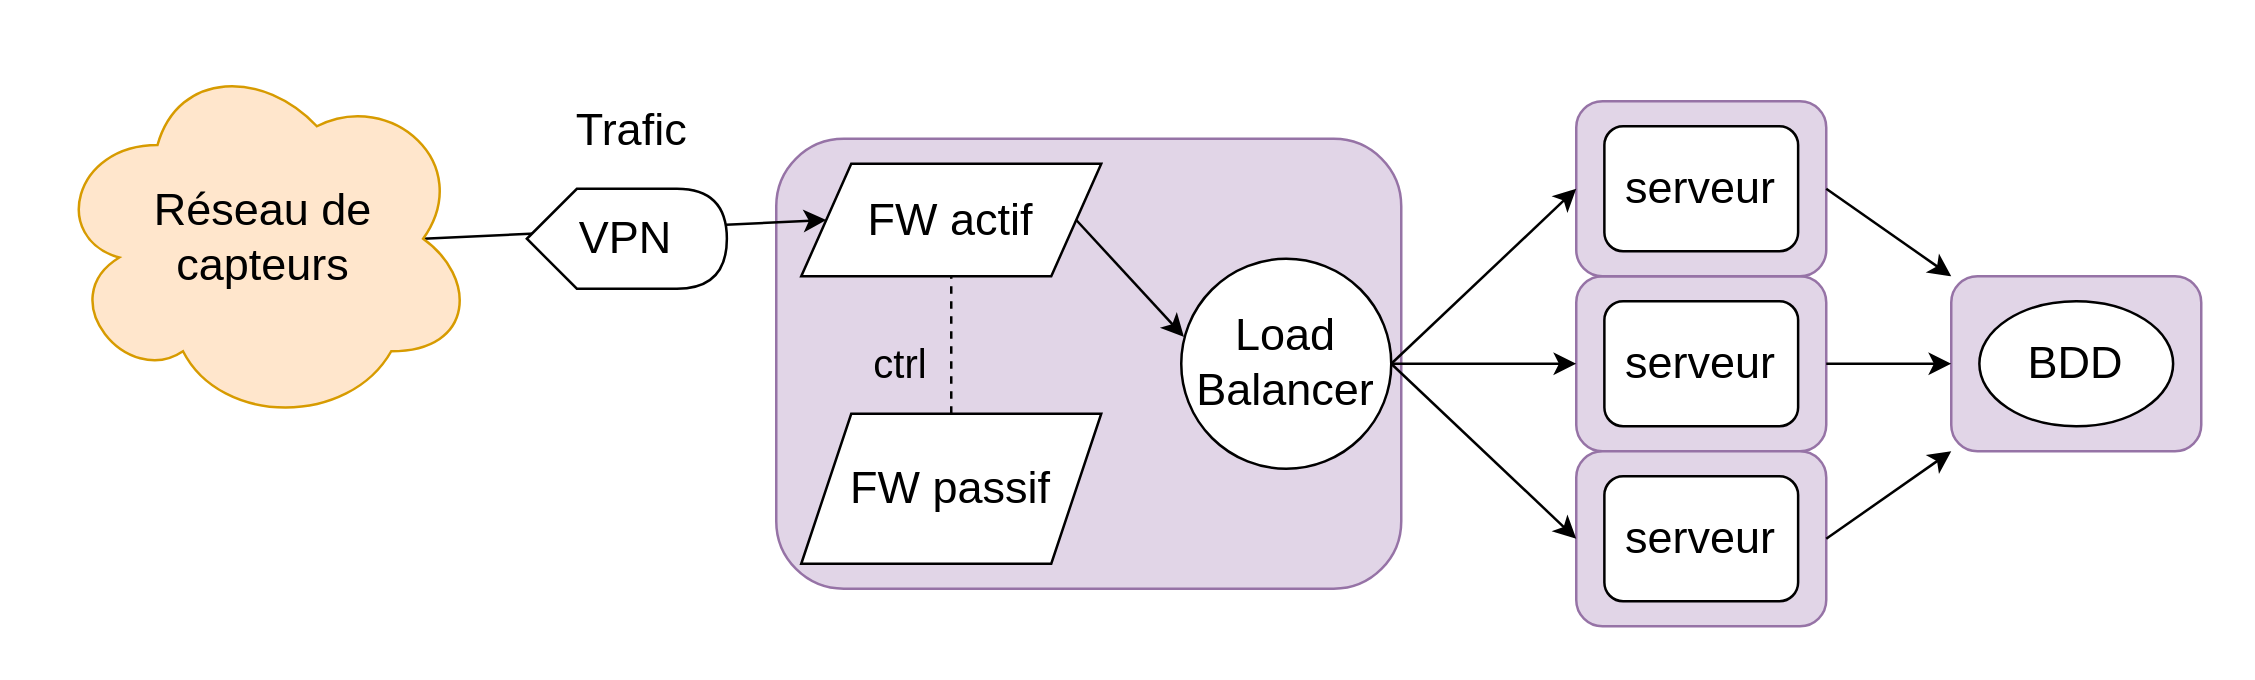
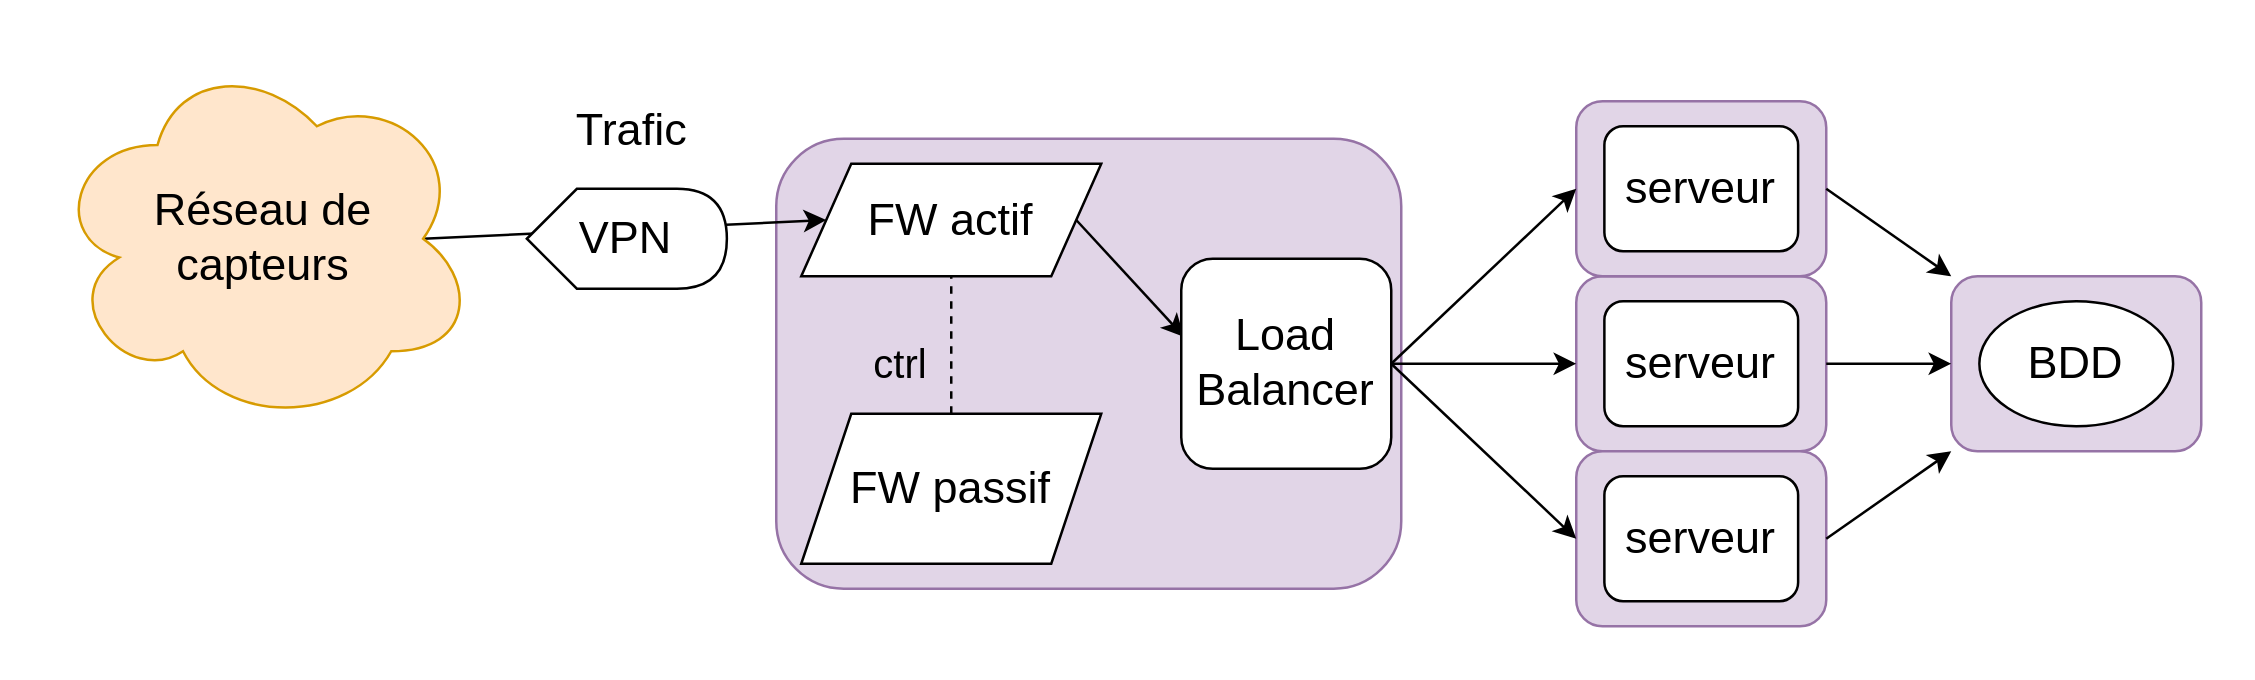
(1286, 364) -> (1286, 364)
